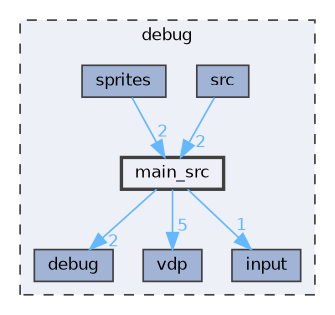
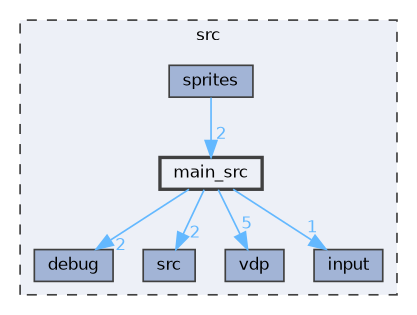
(167, 36) -> (209, 36)
(202, 120) -> (194, 212)
